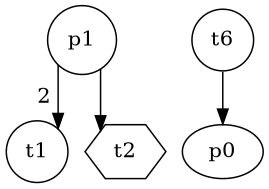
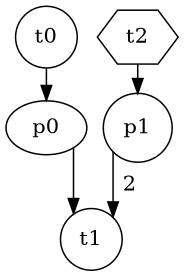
(223, 40) -> (46, 37)
(101, 92) -> (138, 71)
none -> (74, 173)
